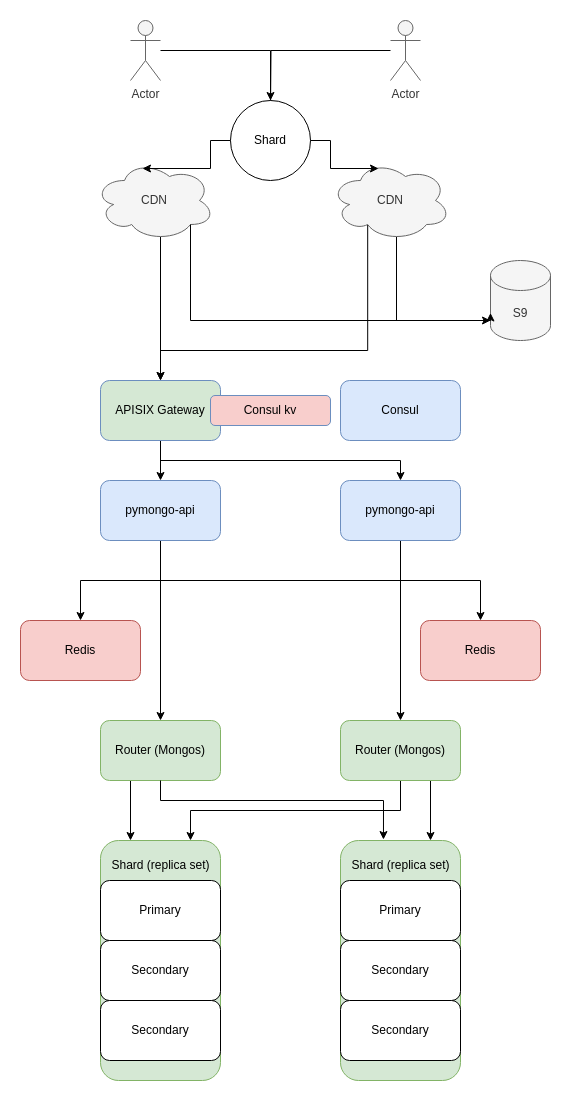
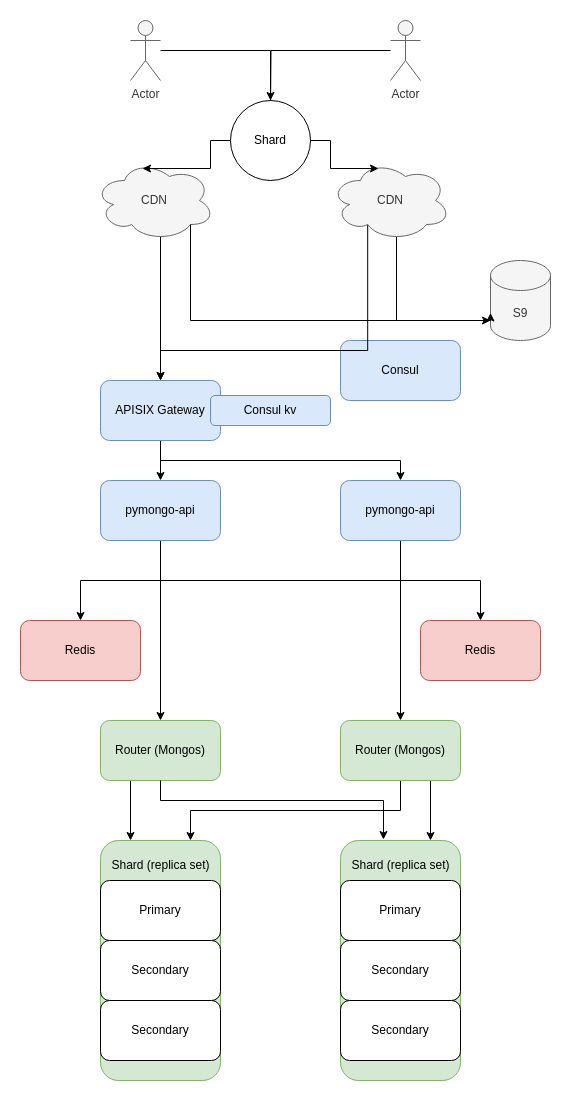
(161, 411) -> (161, 411)
(271, 411) -> (271, 411)
(401, 411) -> (401, 371)
